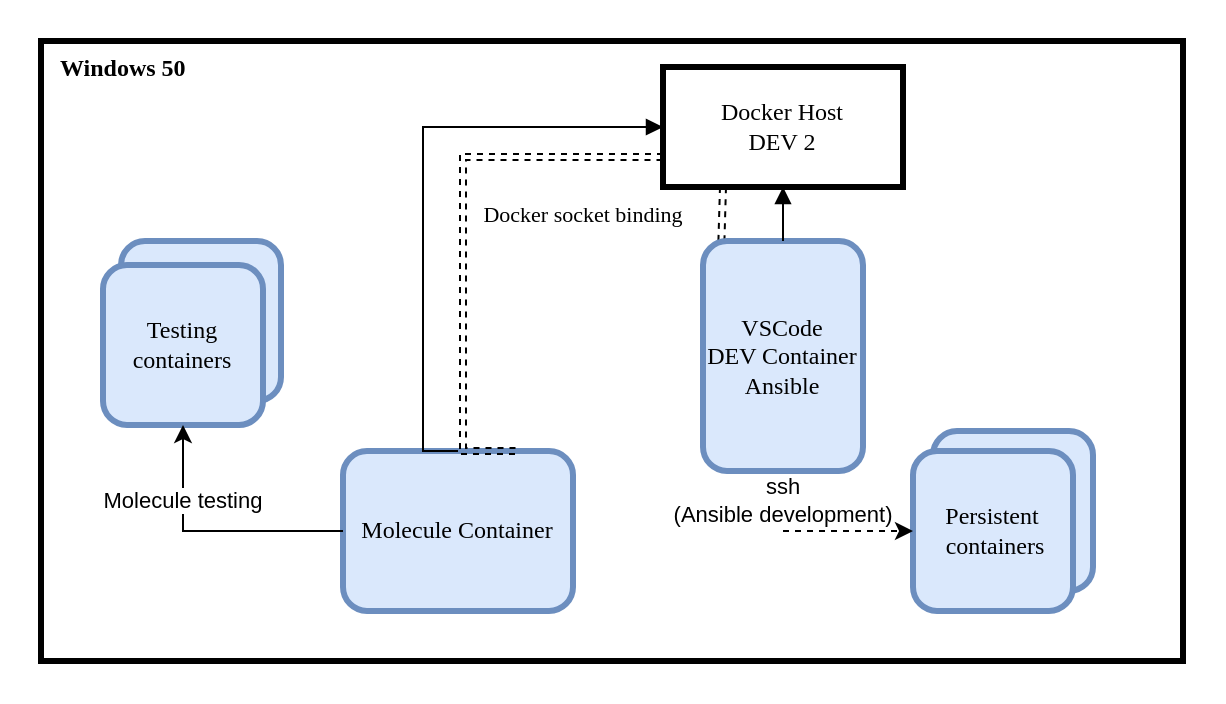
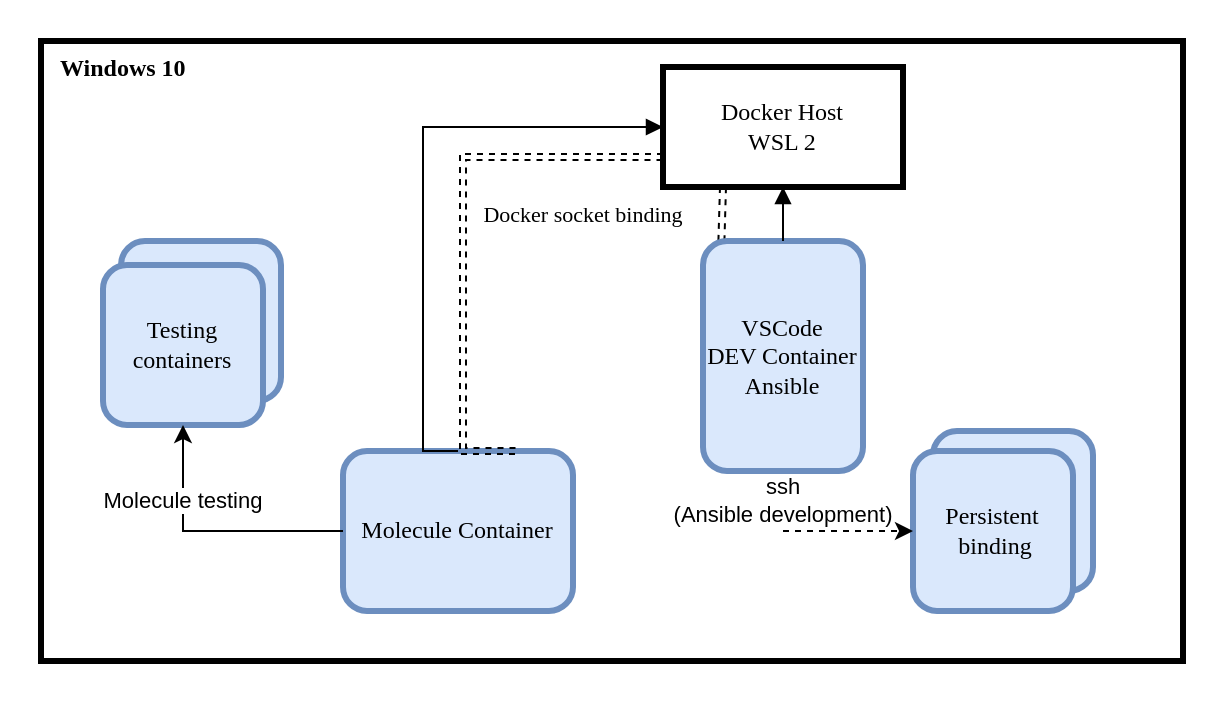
(122, 69) -> (122, 69)
(783, 127) -> (783, 127)
(993, 531) -> (993, 531)
